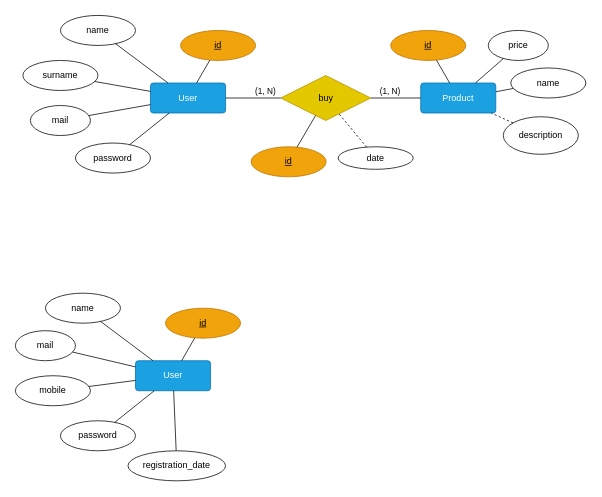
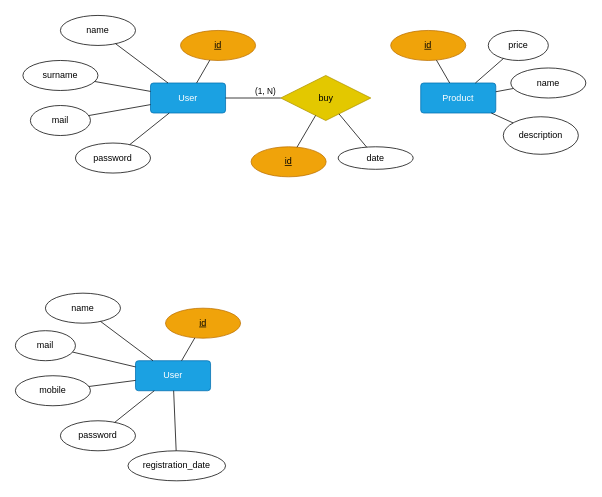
(395, 98) -> none
(501, 118) -> (501, 118)
(352, 130) -> (352, 130)
